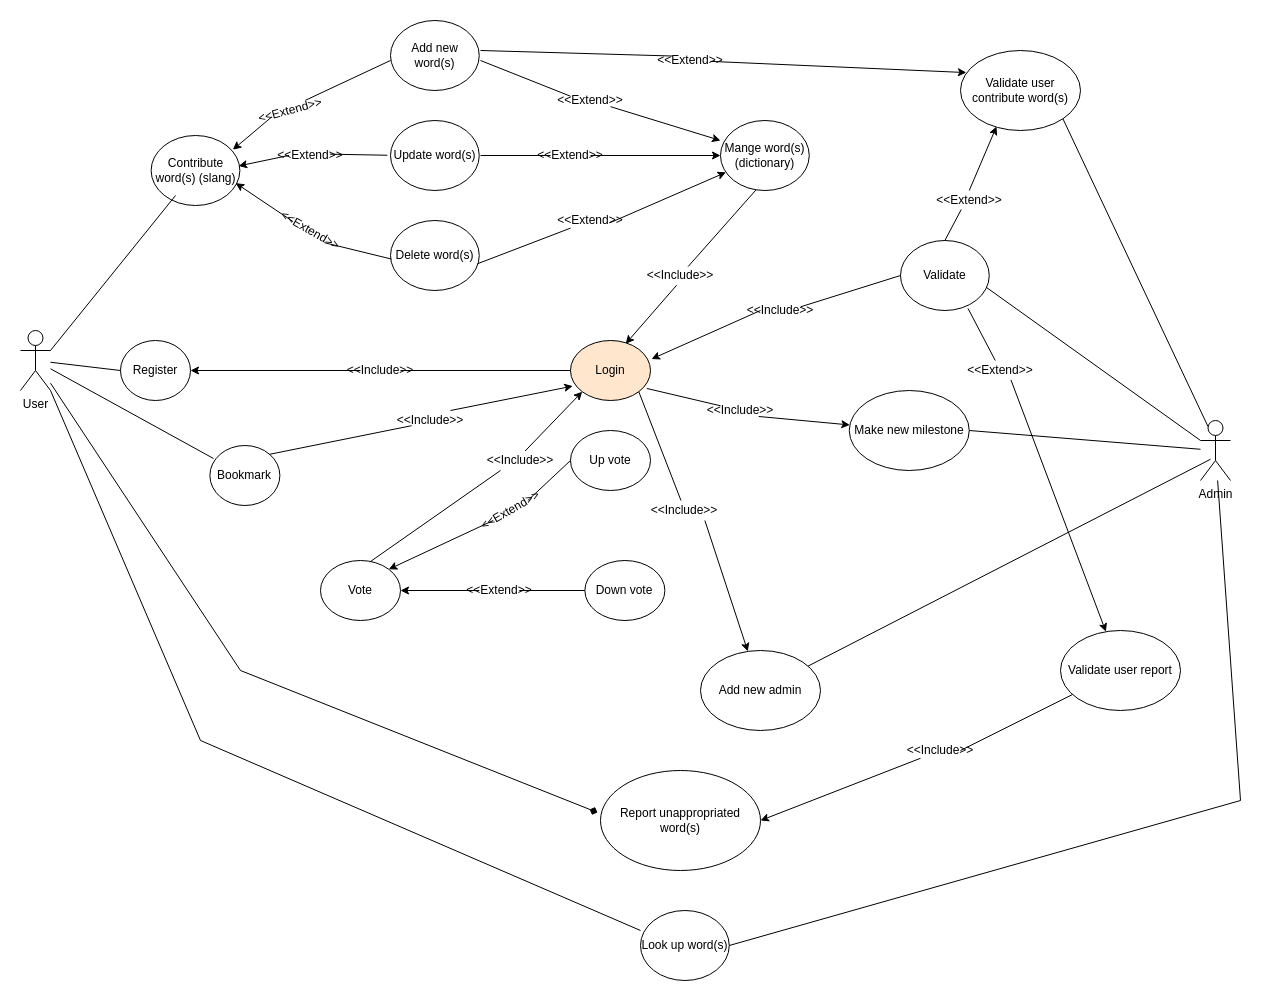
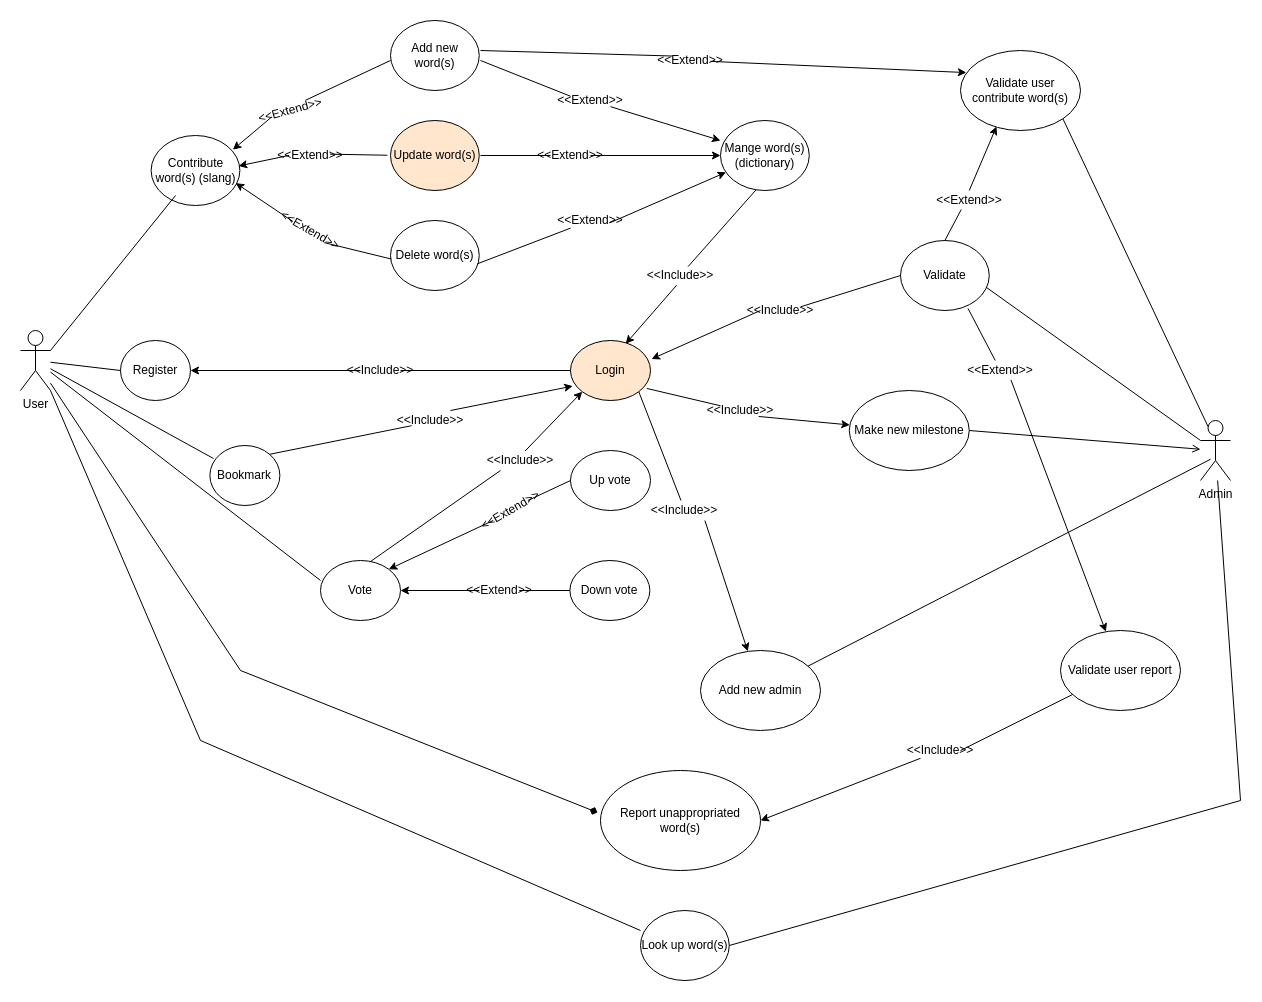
(435, 156) -> (435, 156)
(1195, 449) -> (1194, 449)
(611, 461) -> (611, 481)
none -> (185, 476)
(625, 591) -> (610, 591)
